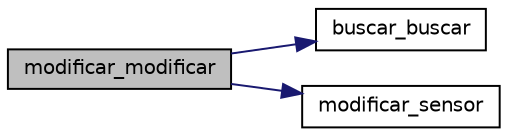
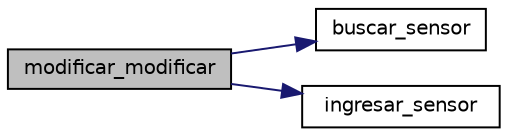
(401, 30) -> (401, 30)
(401, 107) -> (401, 107)
